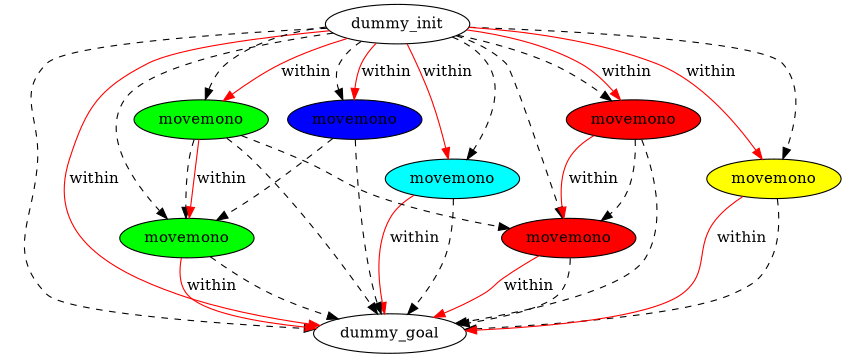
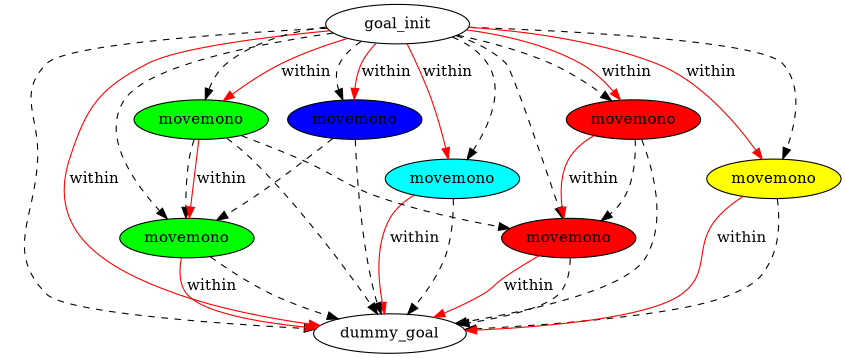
(398, 24) -> (398, 24)
